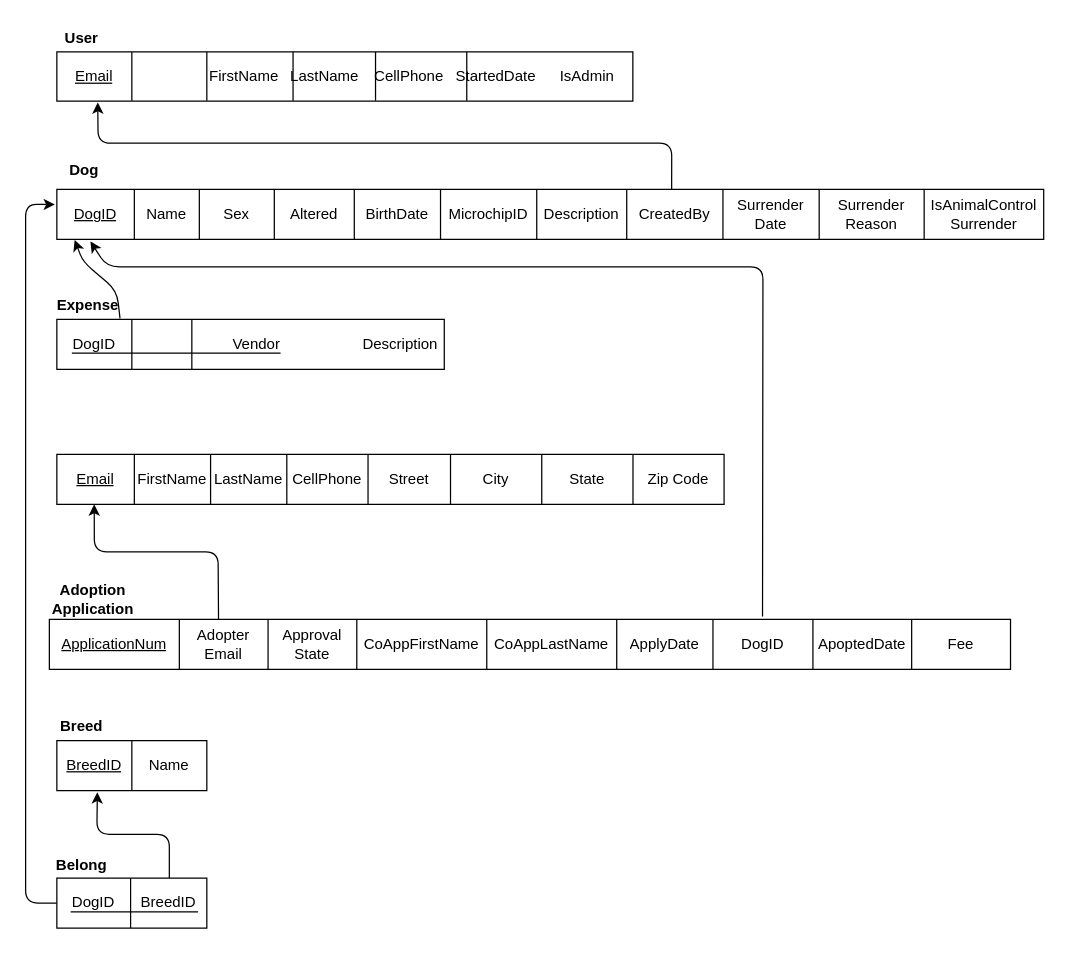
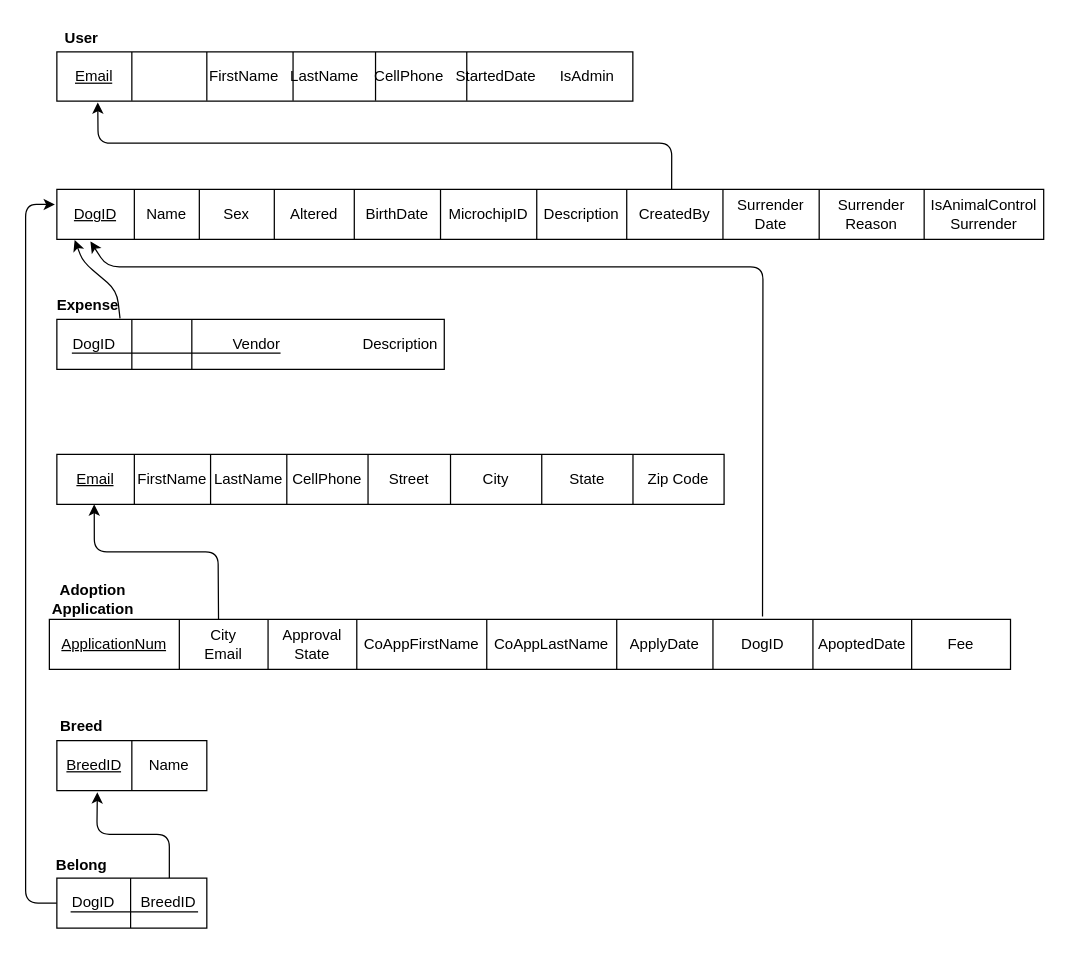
(84, 171) -> none
(224, 644) -> (224, 644)
